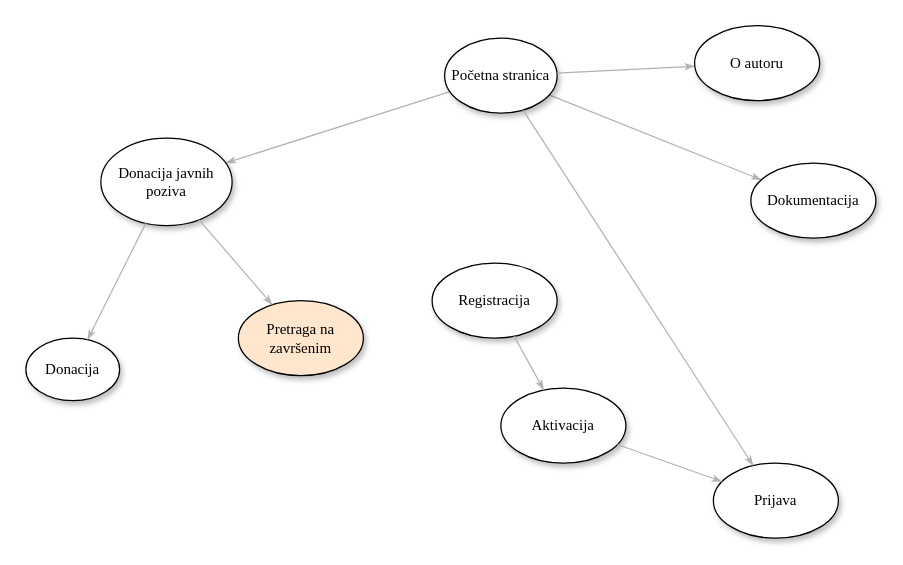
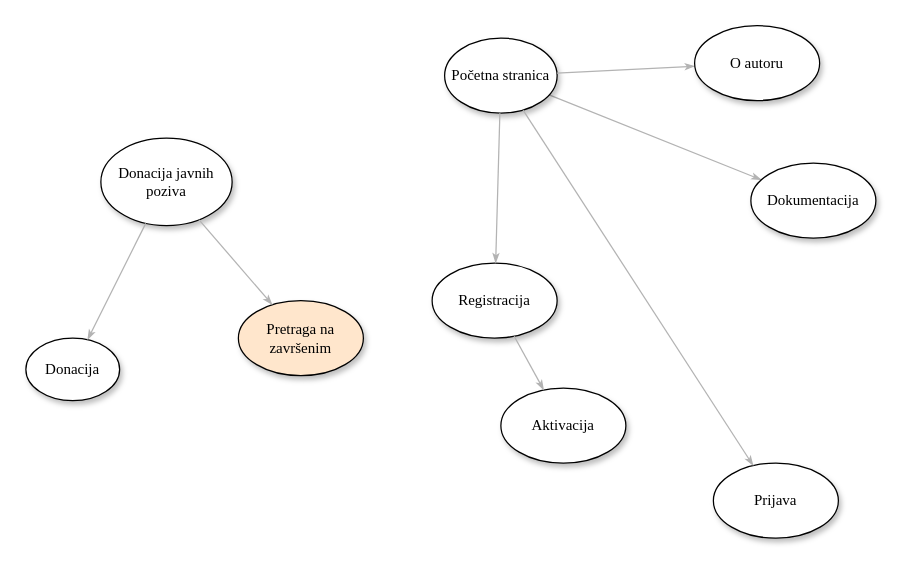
(341, 126) -> none
none -> (498, 184)
(666, 462) -> none
